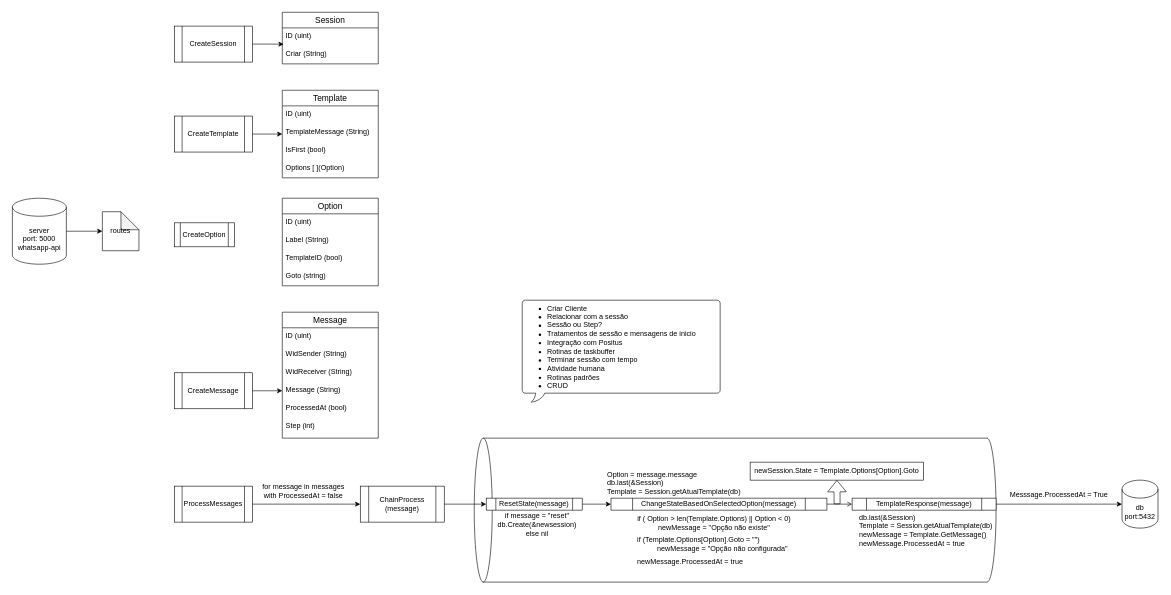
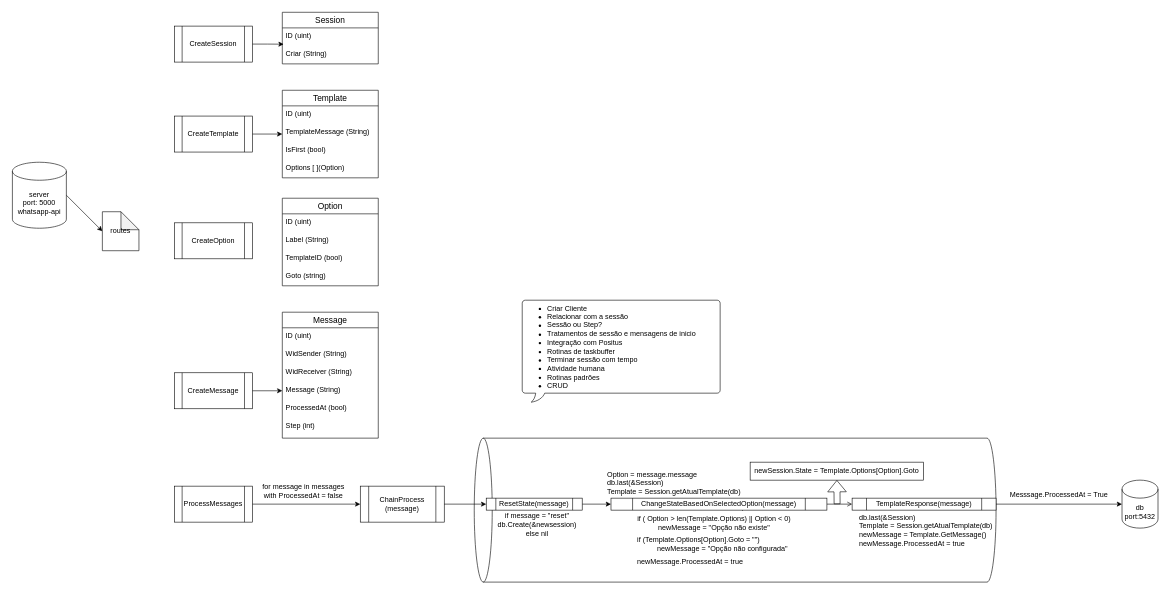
(39, 231) -> (39, 195)
(204, 235) -> (213, 241)
